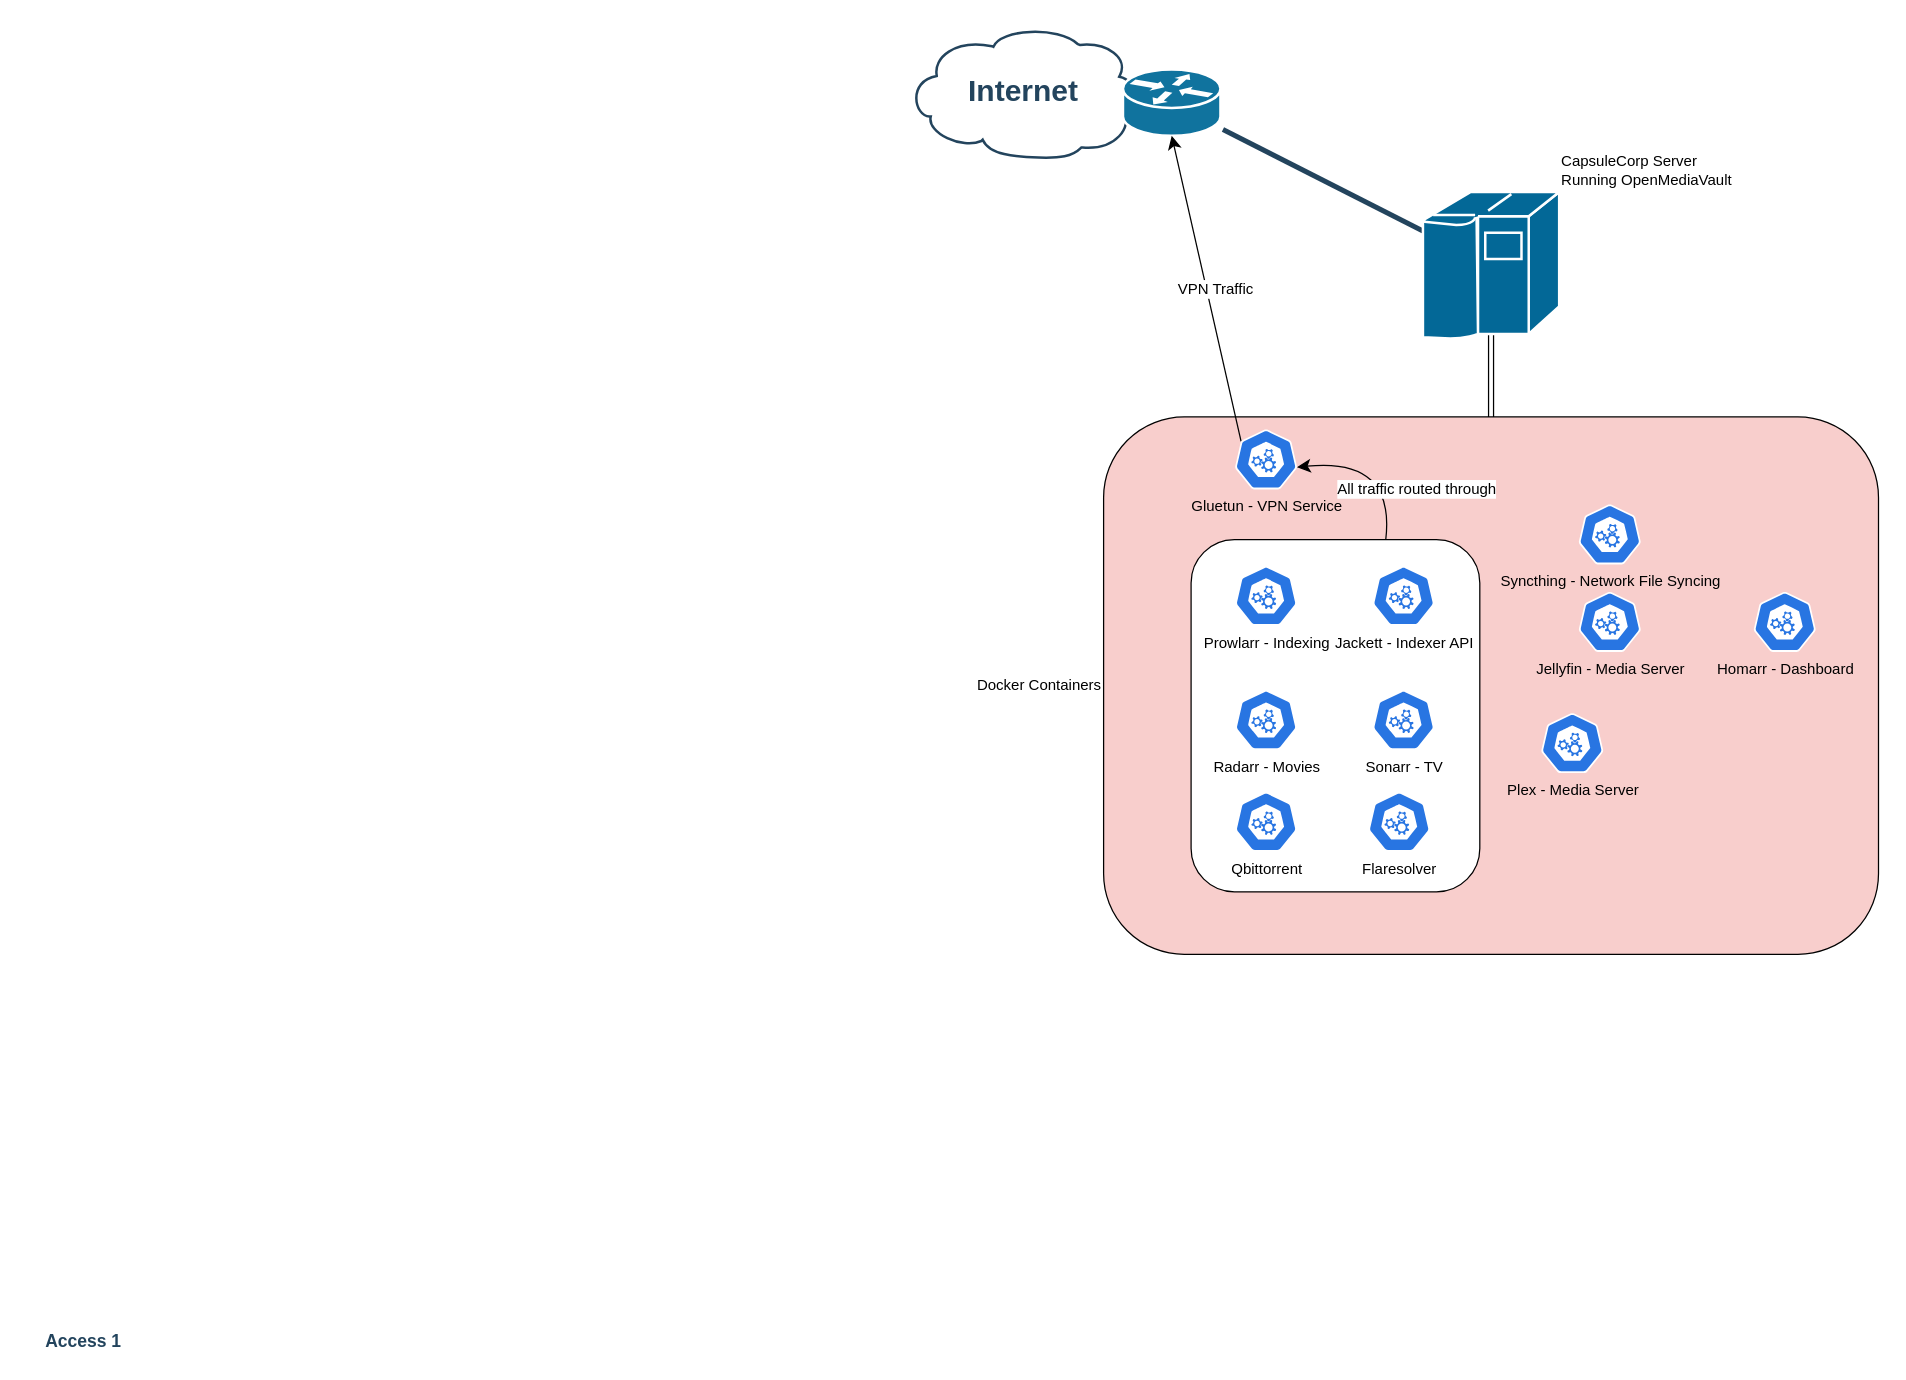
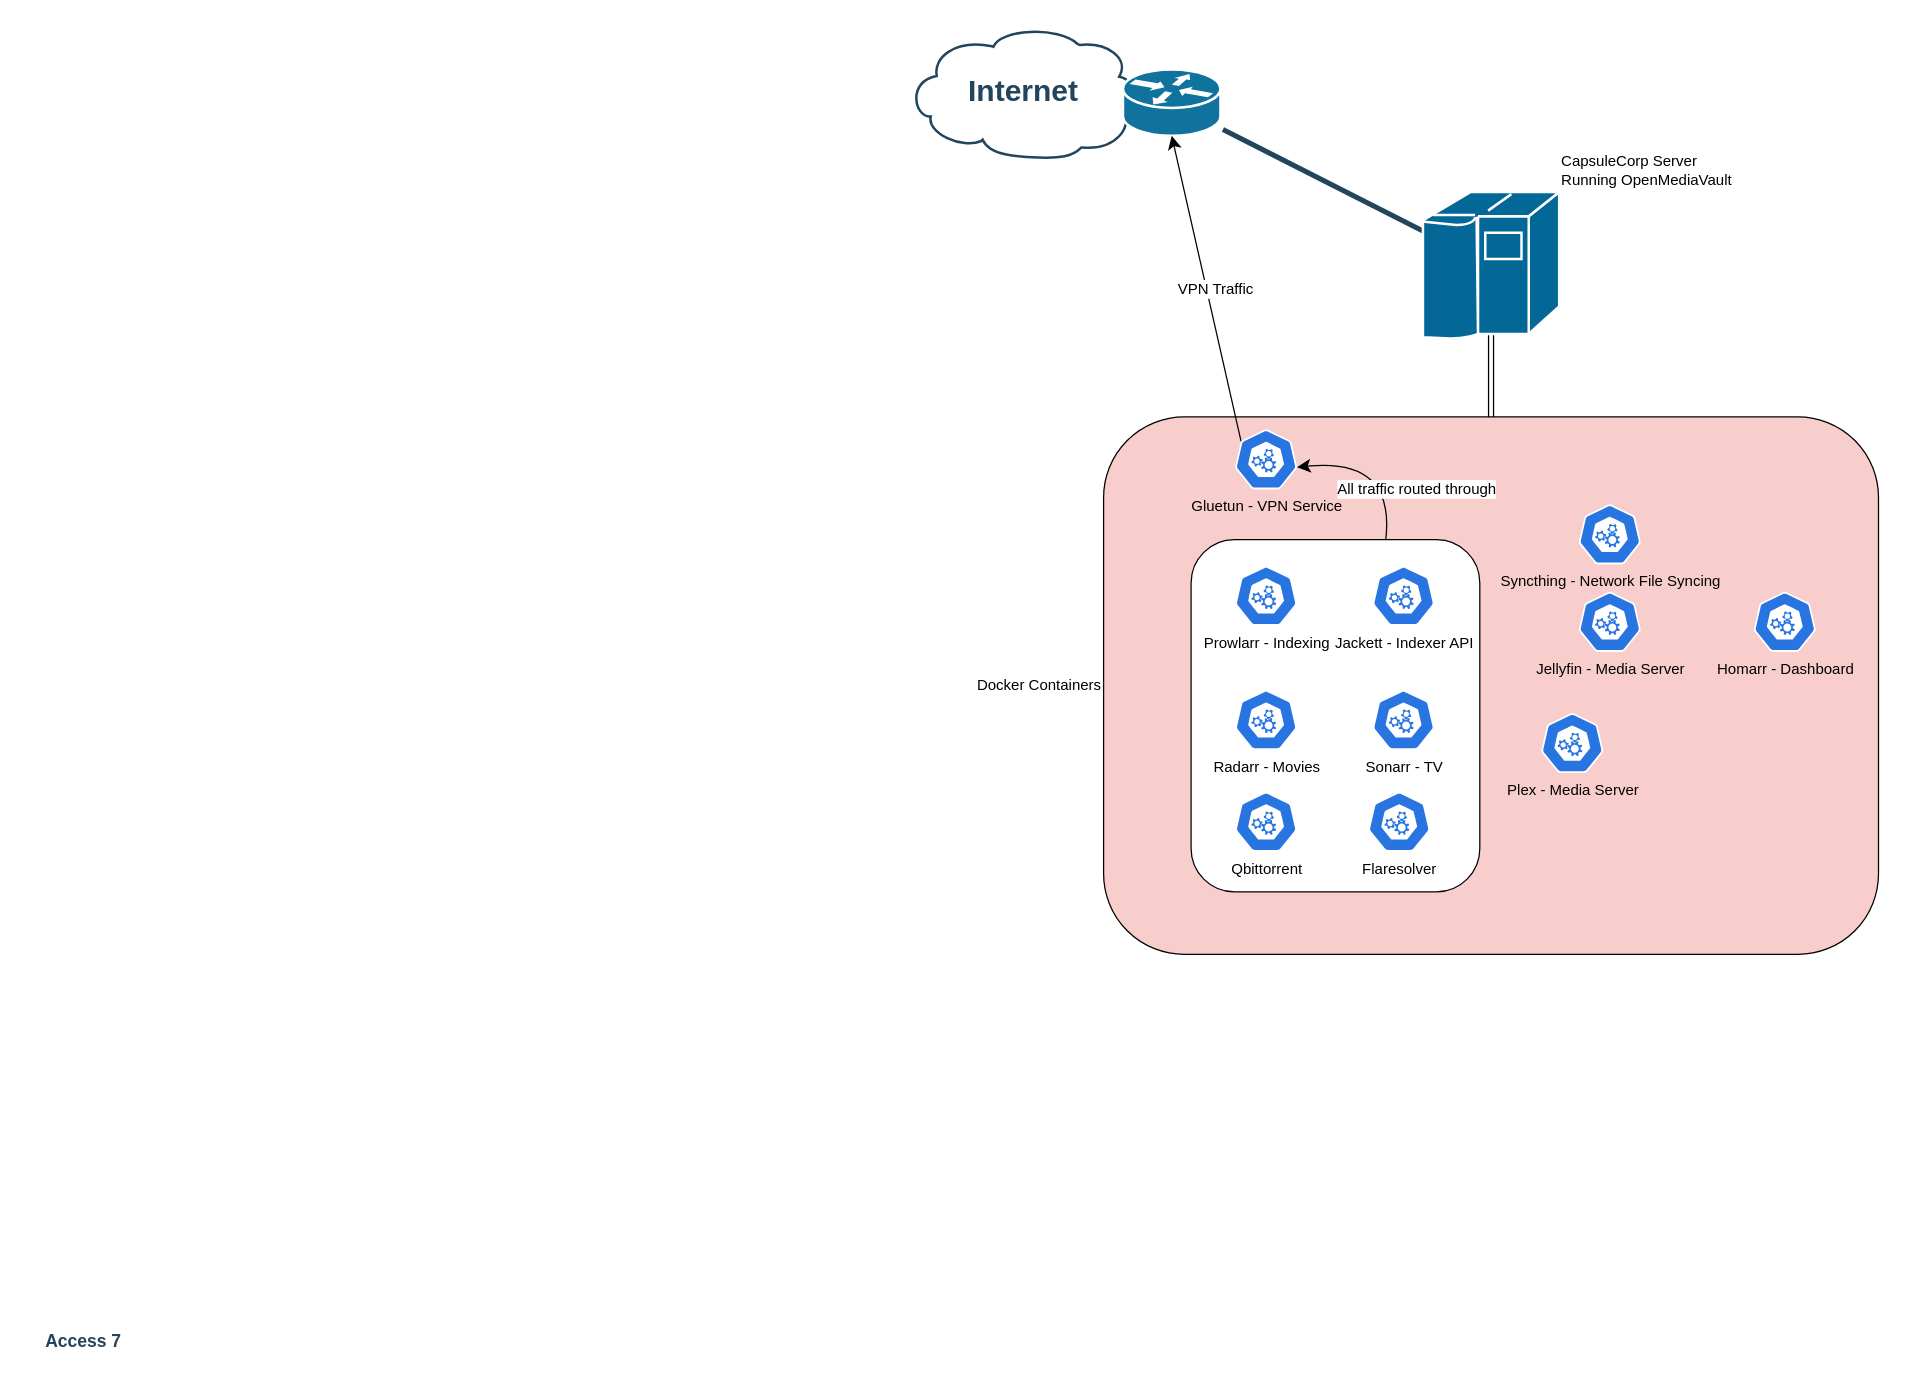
(84, 1342) -> (84, 1342)
